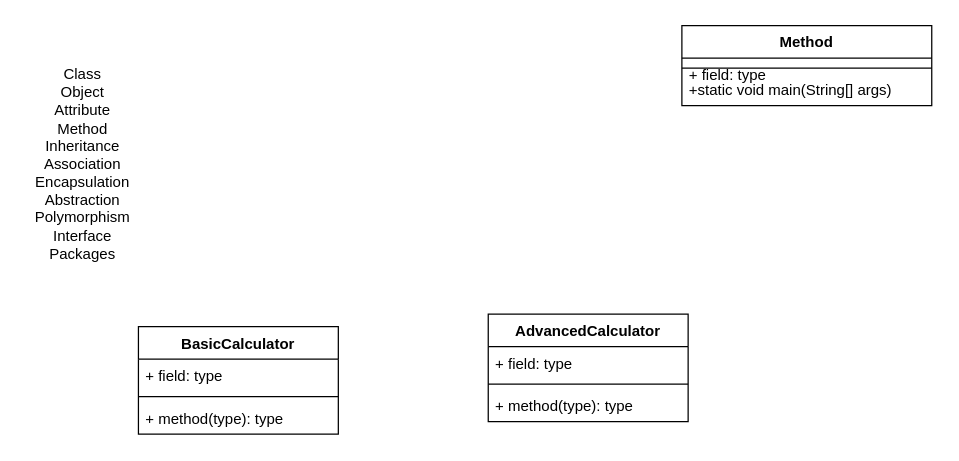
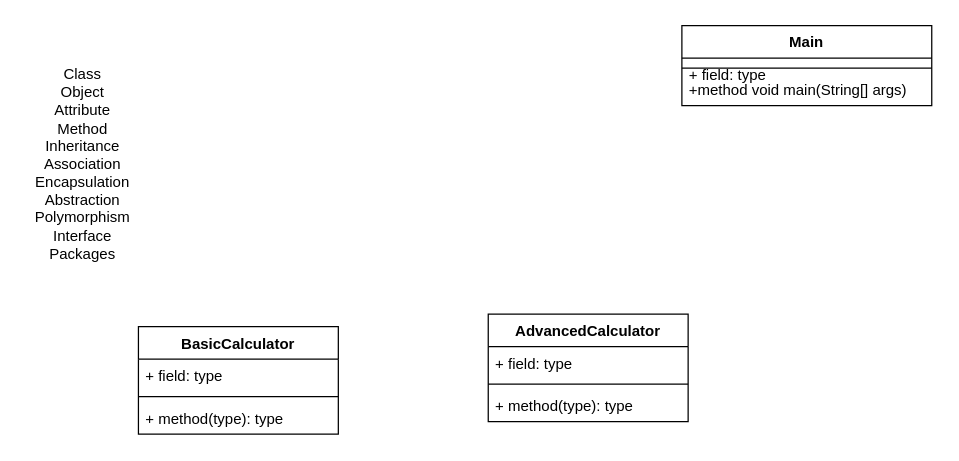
(806, 43) -> (806, 43)
(810, 90) -> (811, 90)
